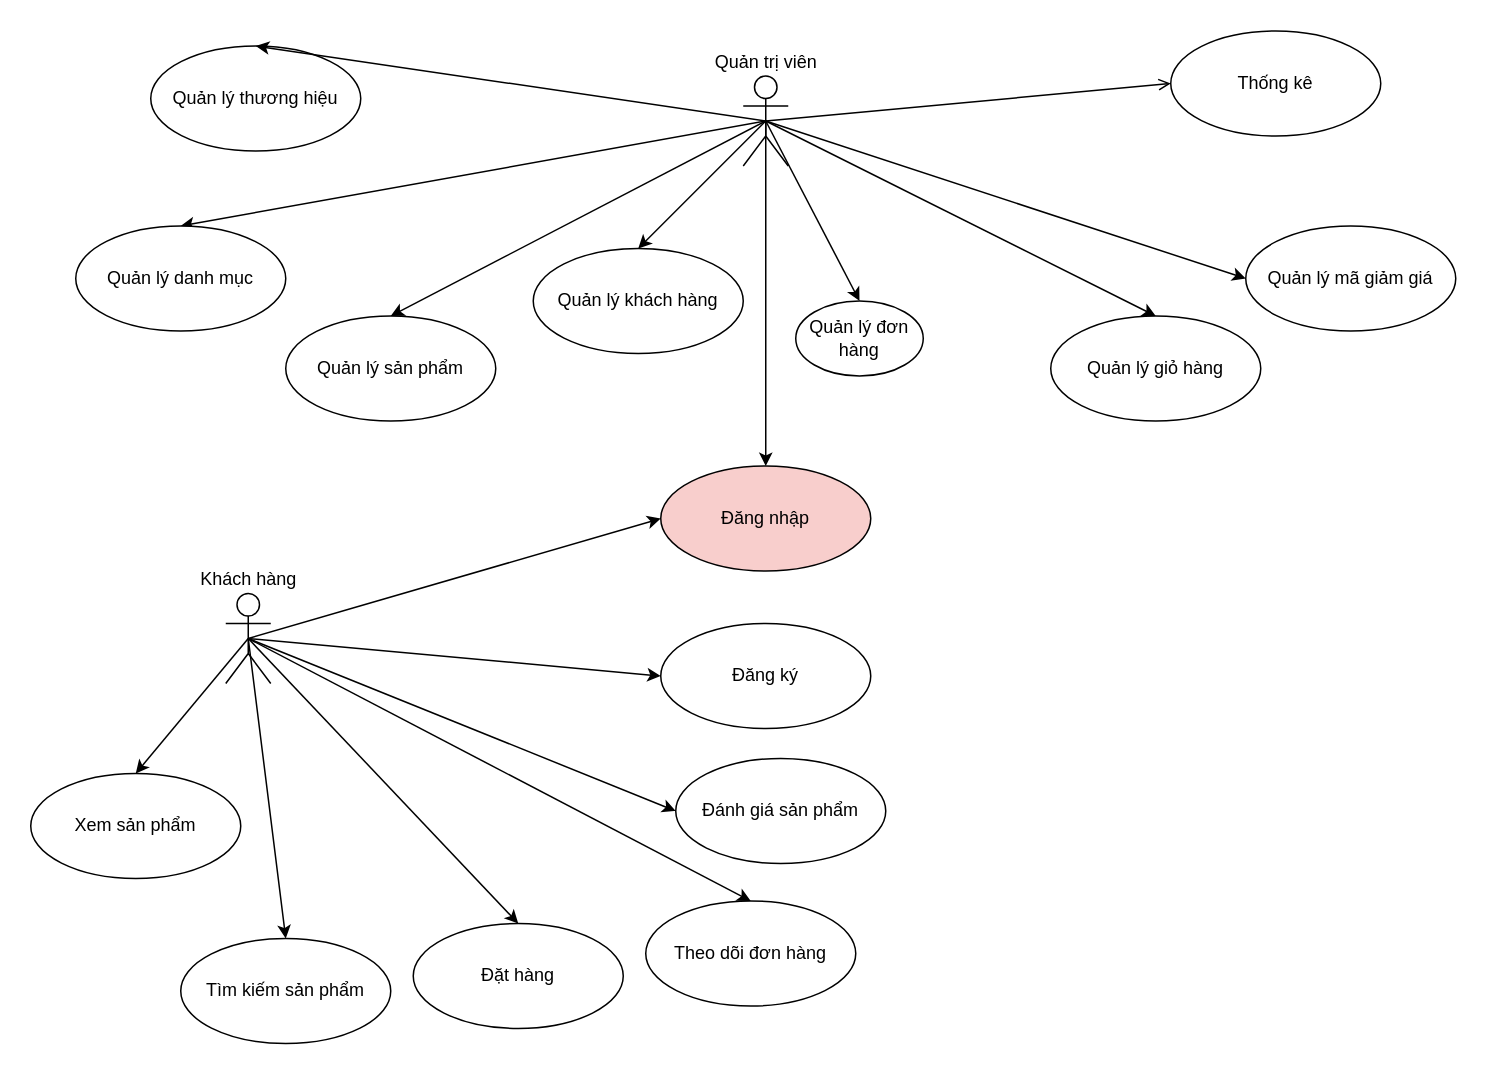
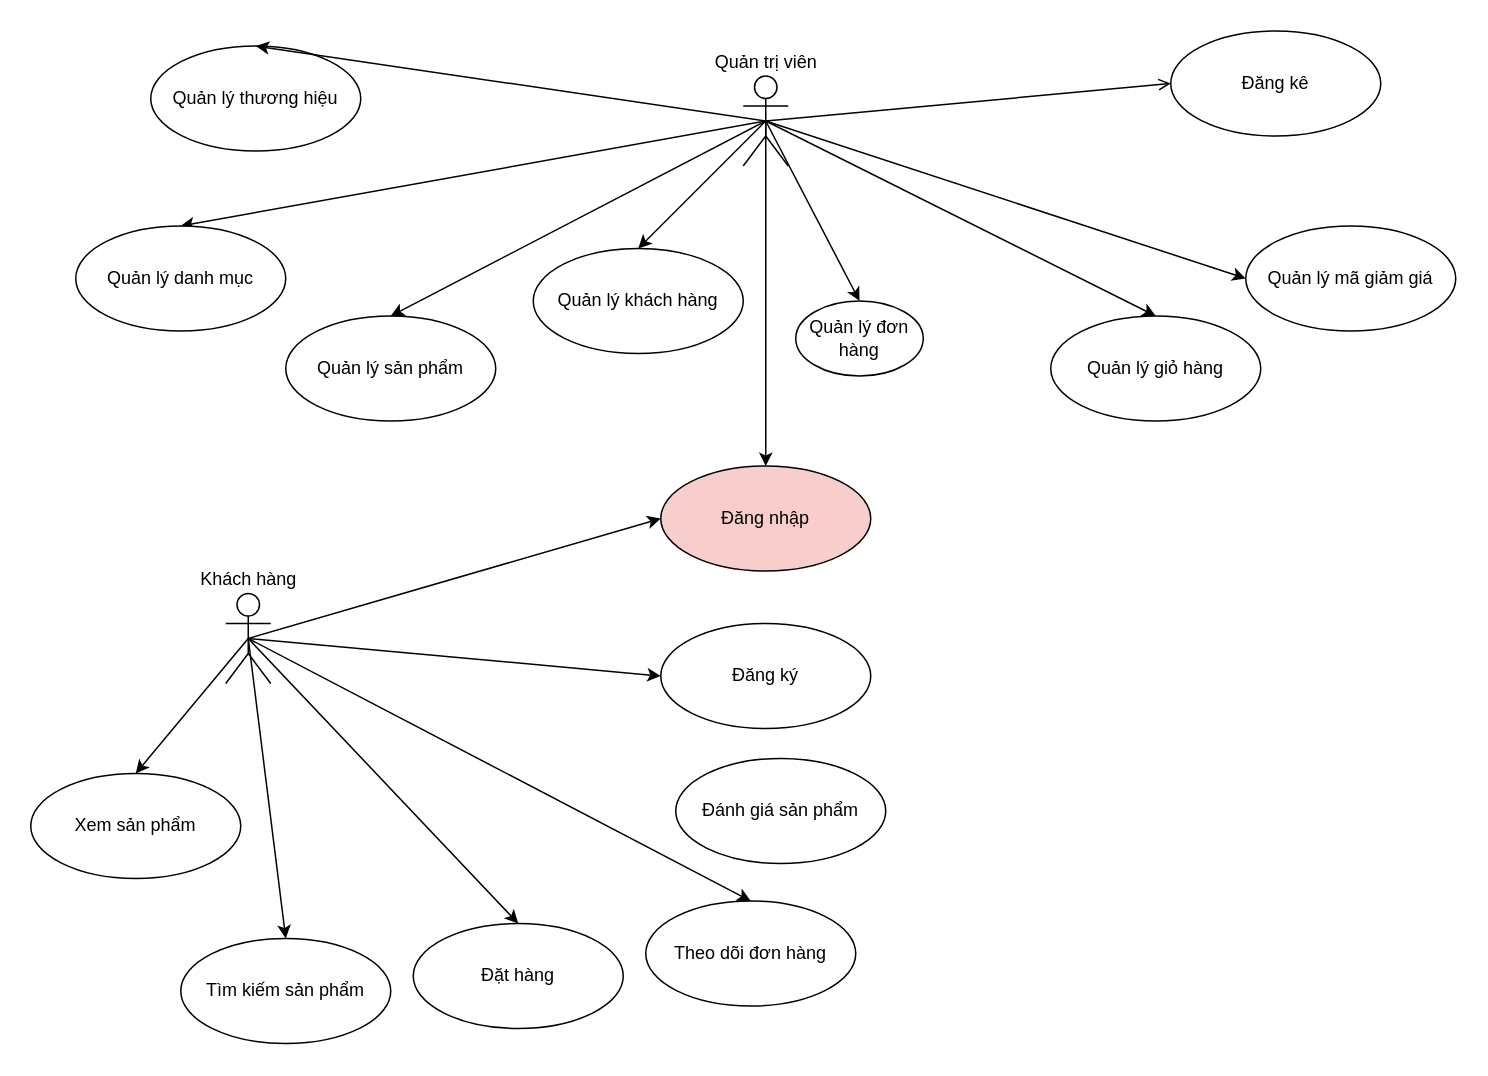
(1276, 83) -> (1276, 83)
(464, 725) -> none
